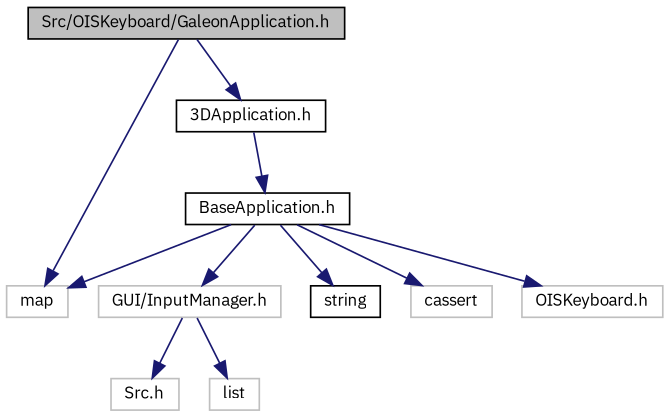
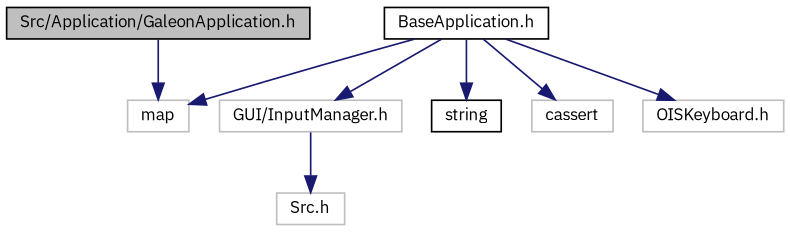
(186, 23) -> (158, 23)
(251, 116) -> none
(234, 394) -> none
